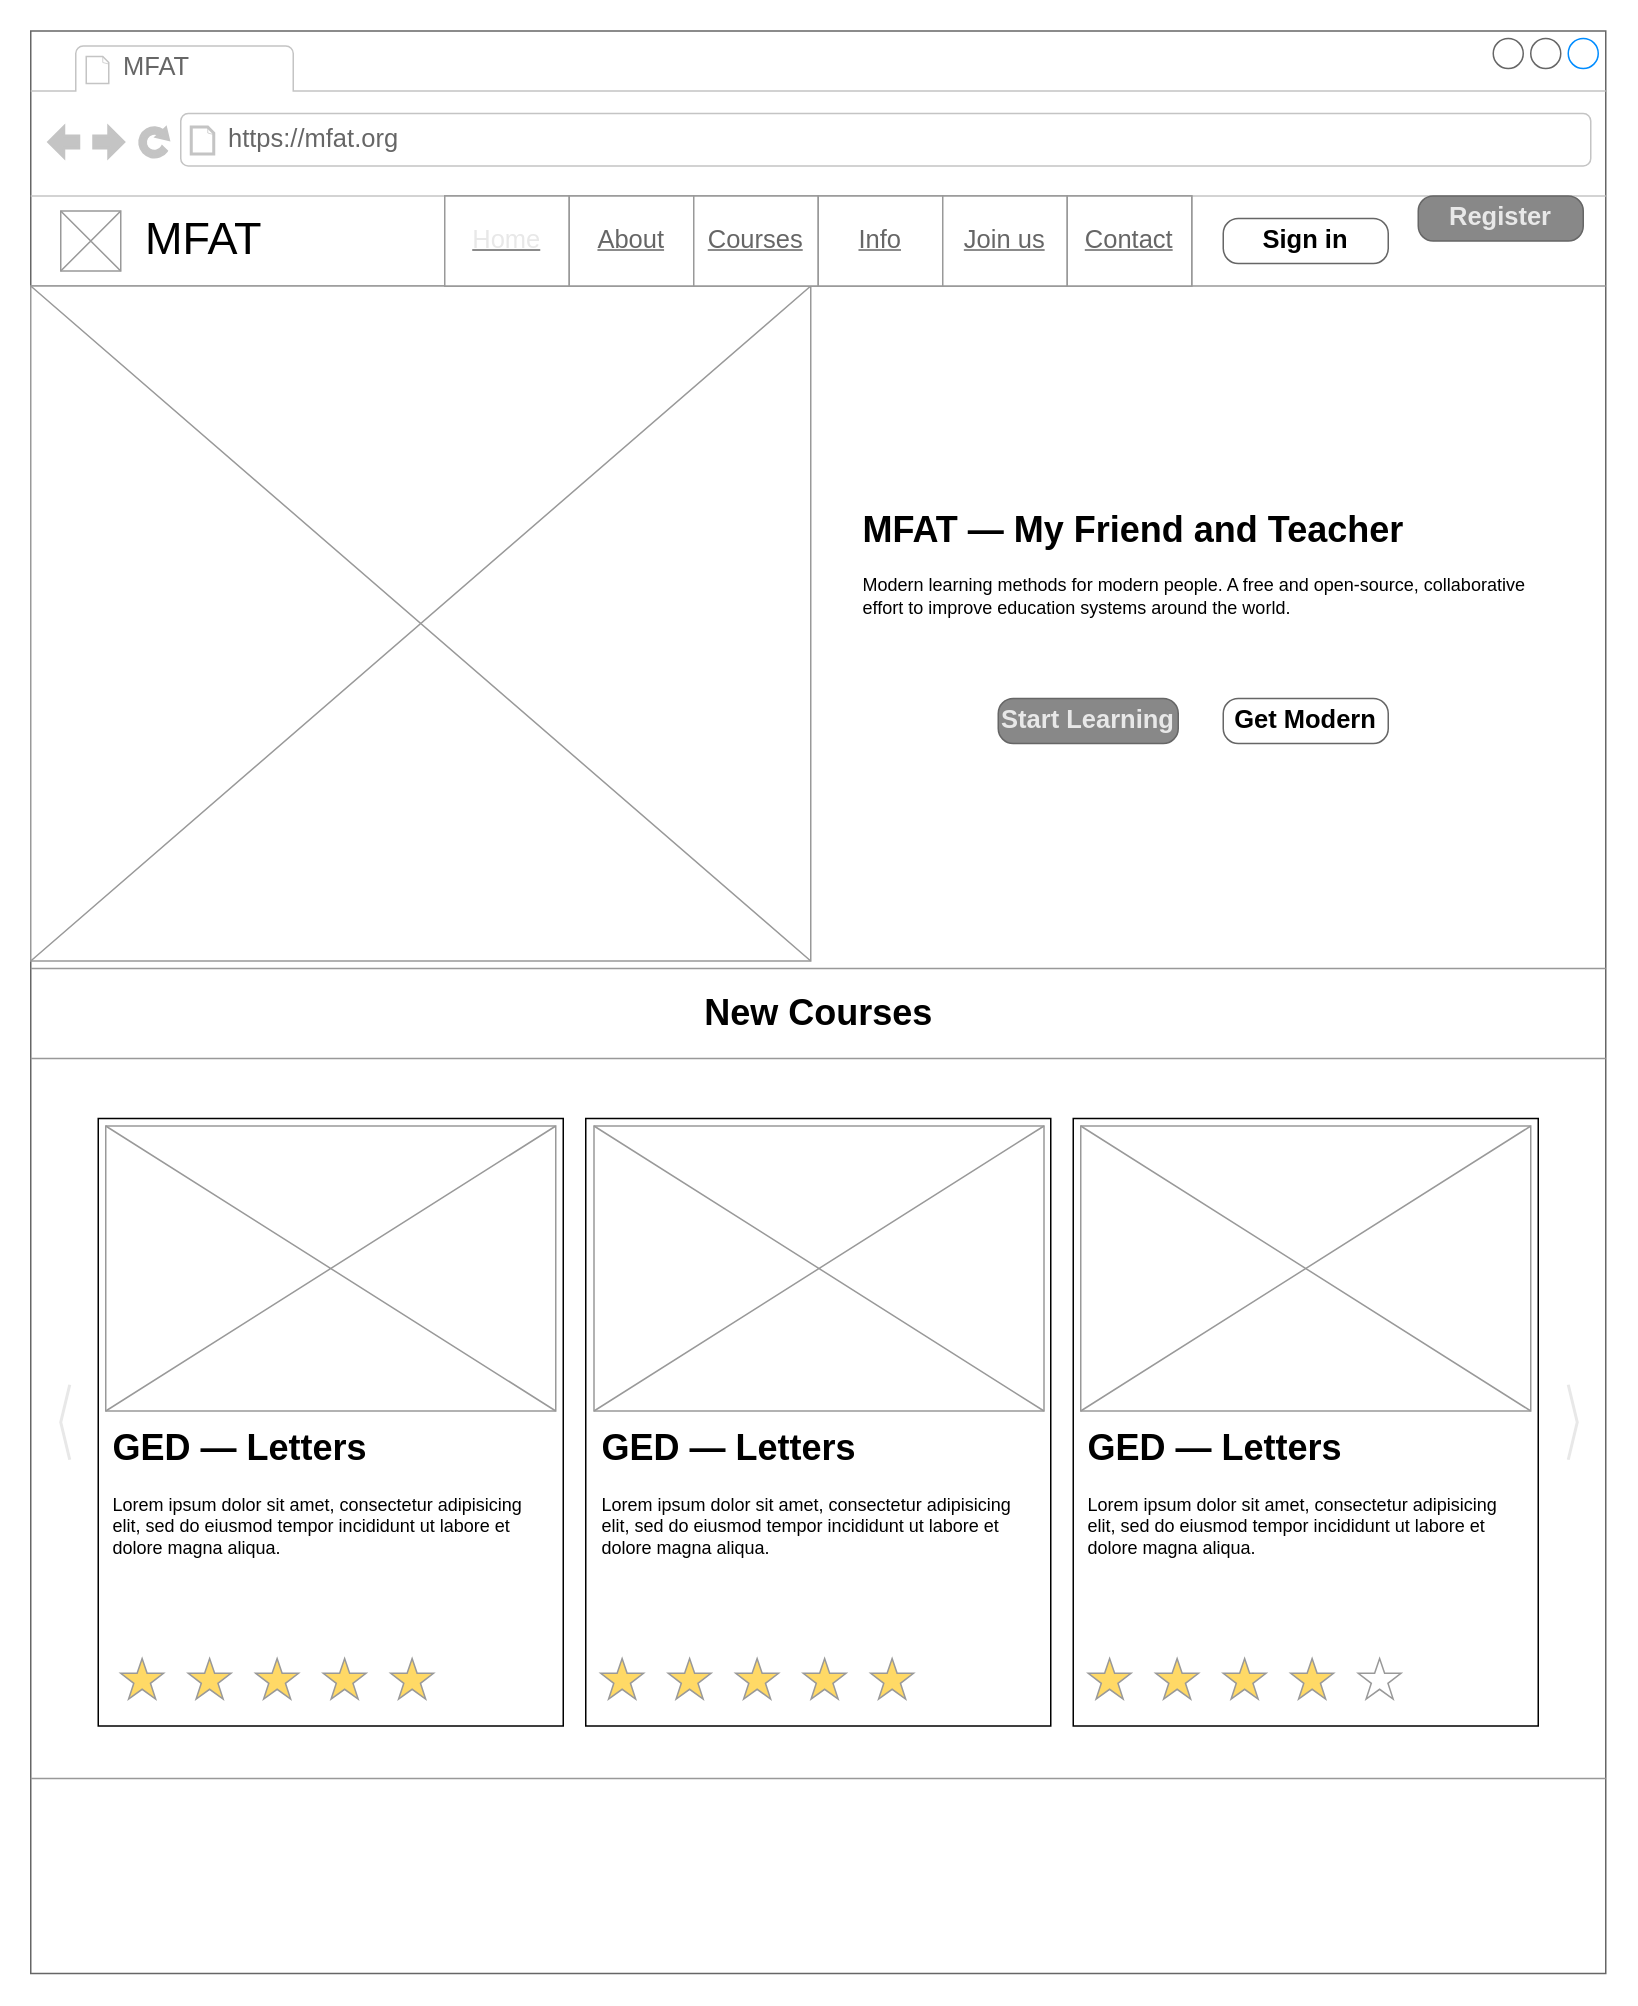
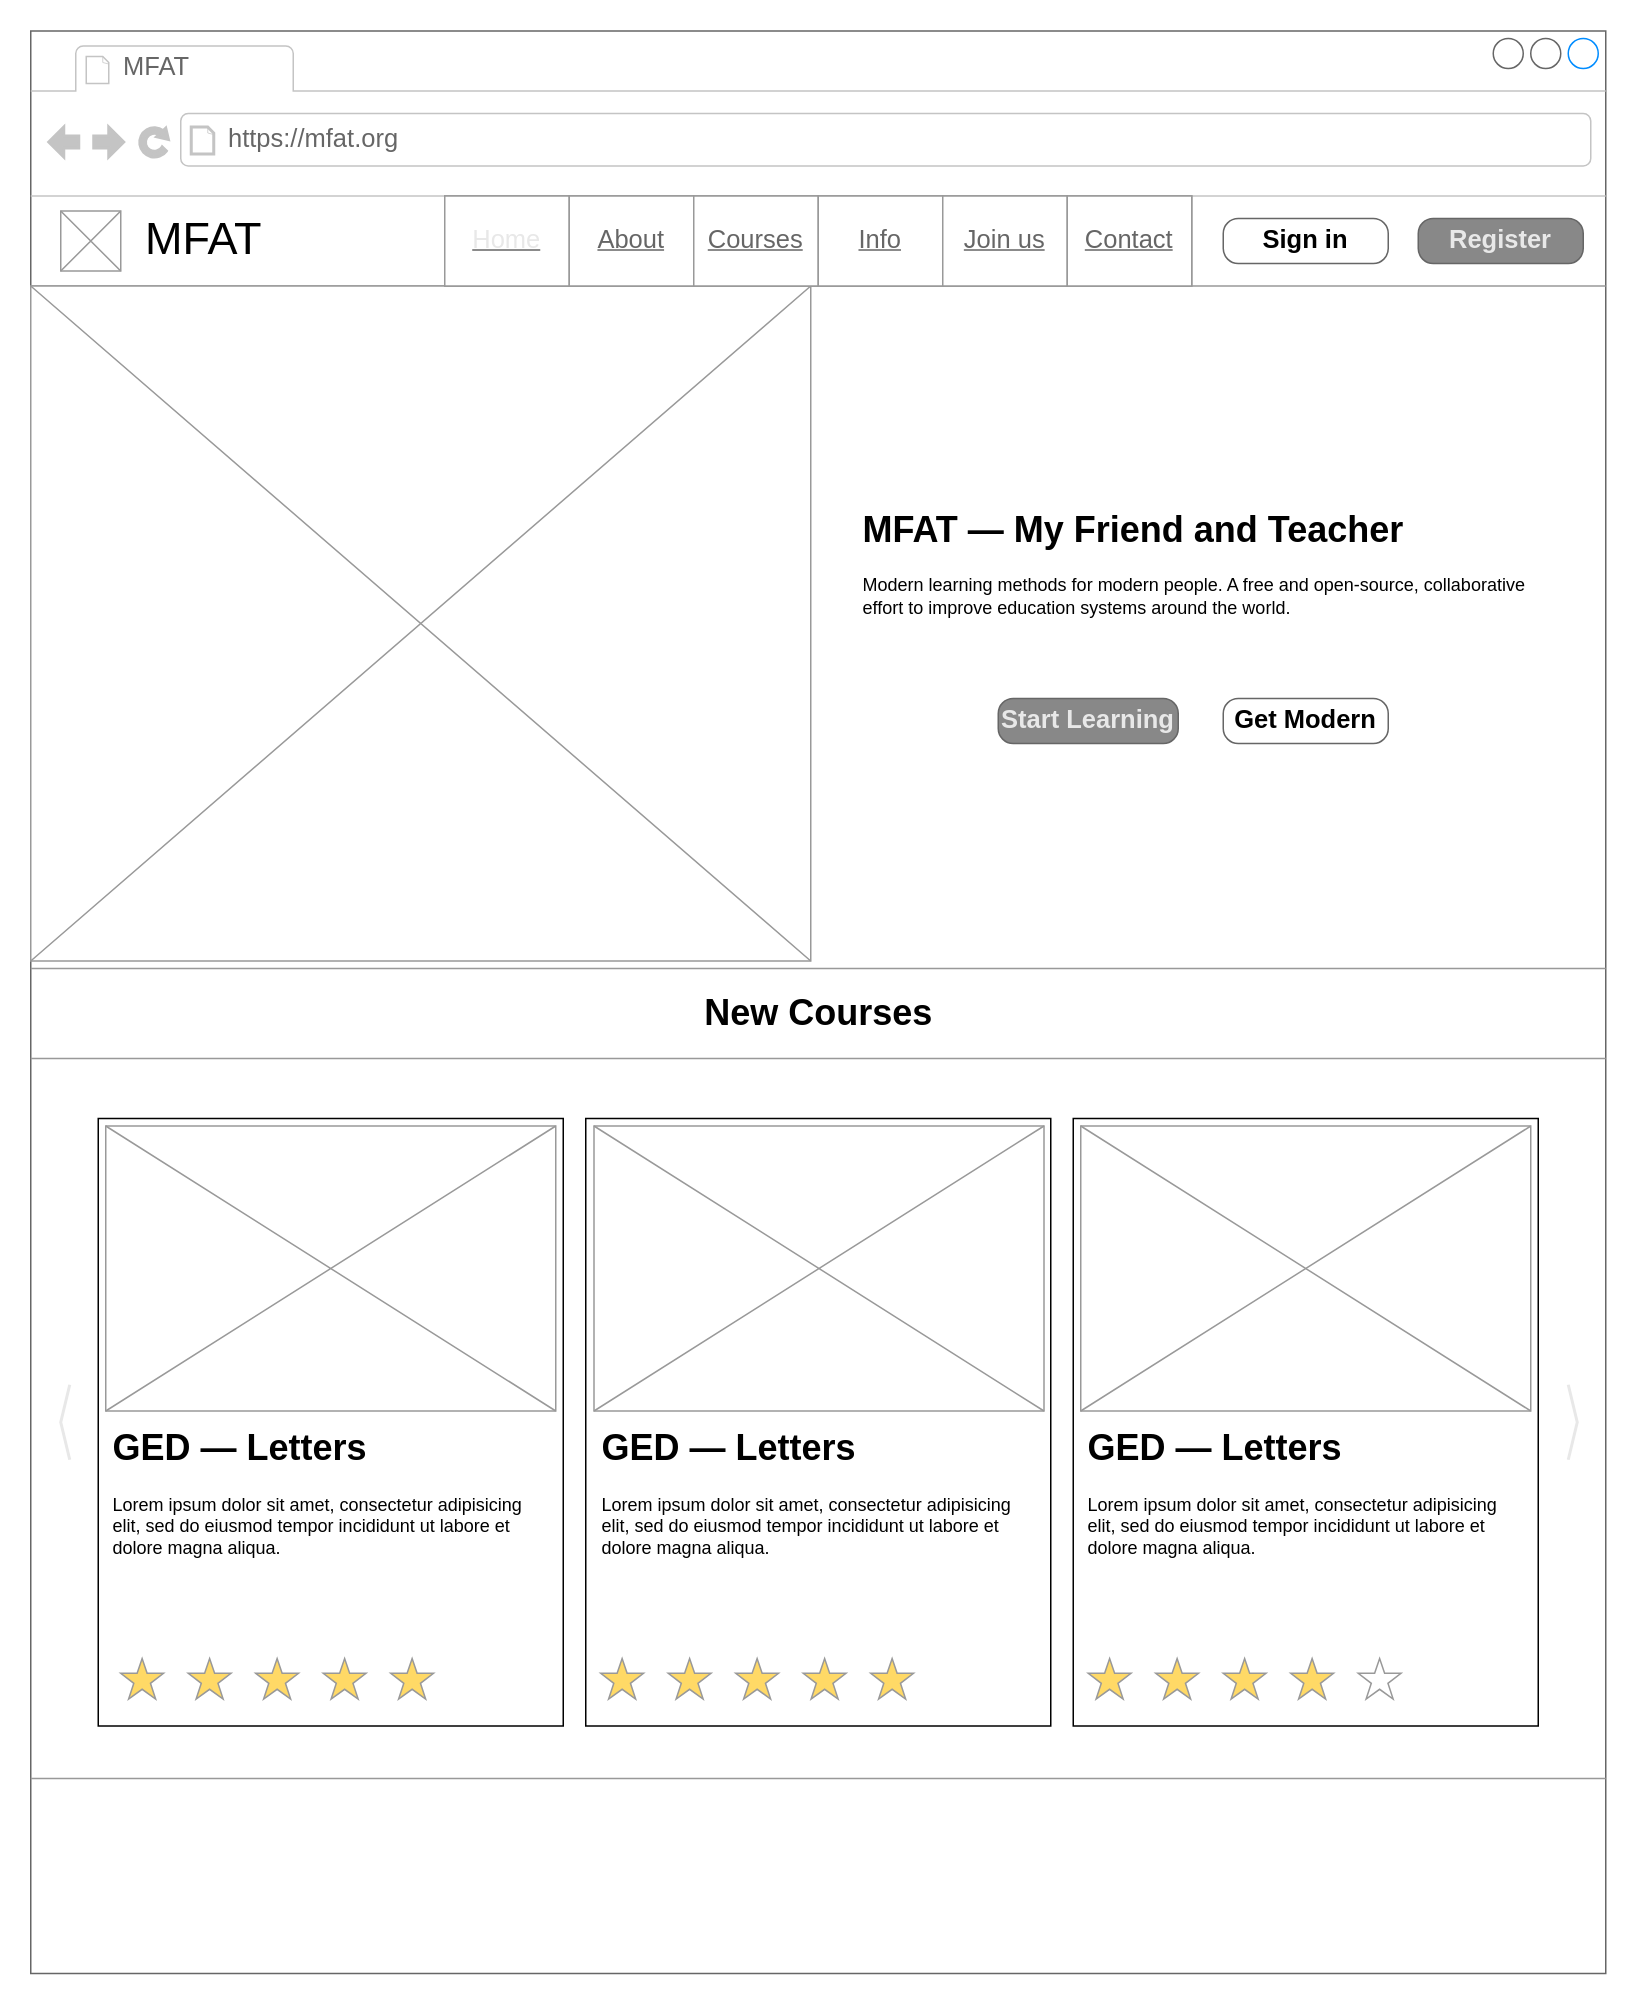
(1501, 218) -> (1501, 241)
